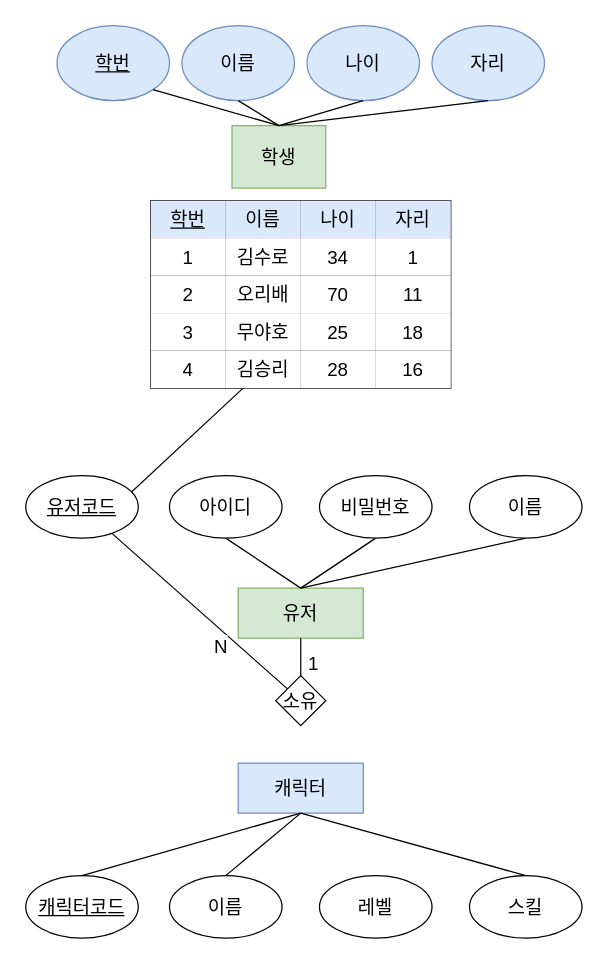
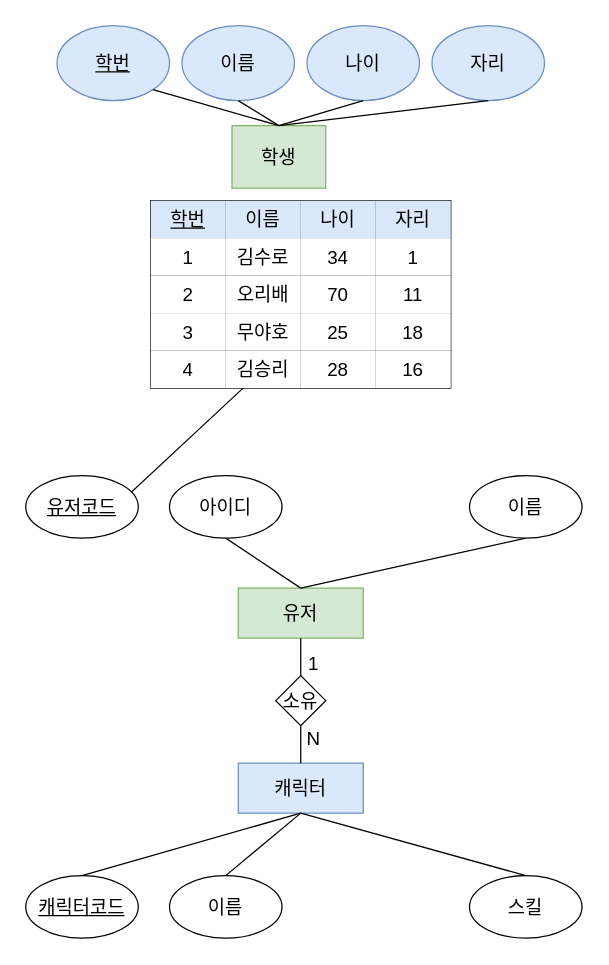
(376, 507) -> none
(341, 561) -> none
(200, 611) -> (301, 744)
(376, 907) -> none
